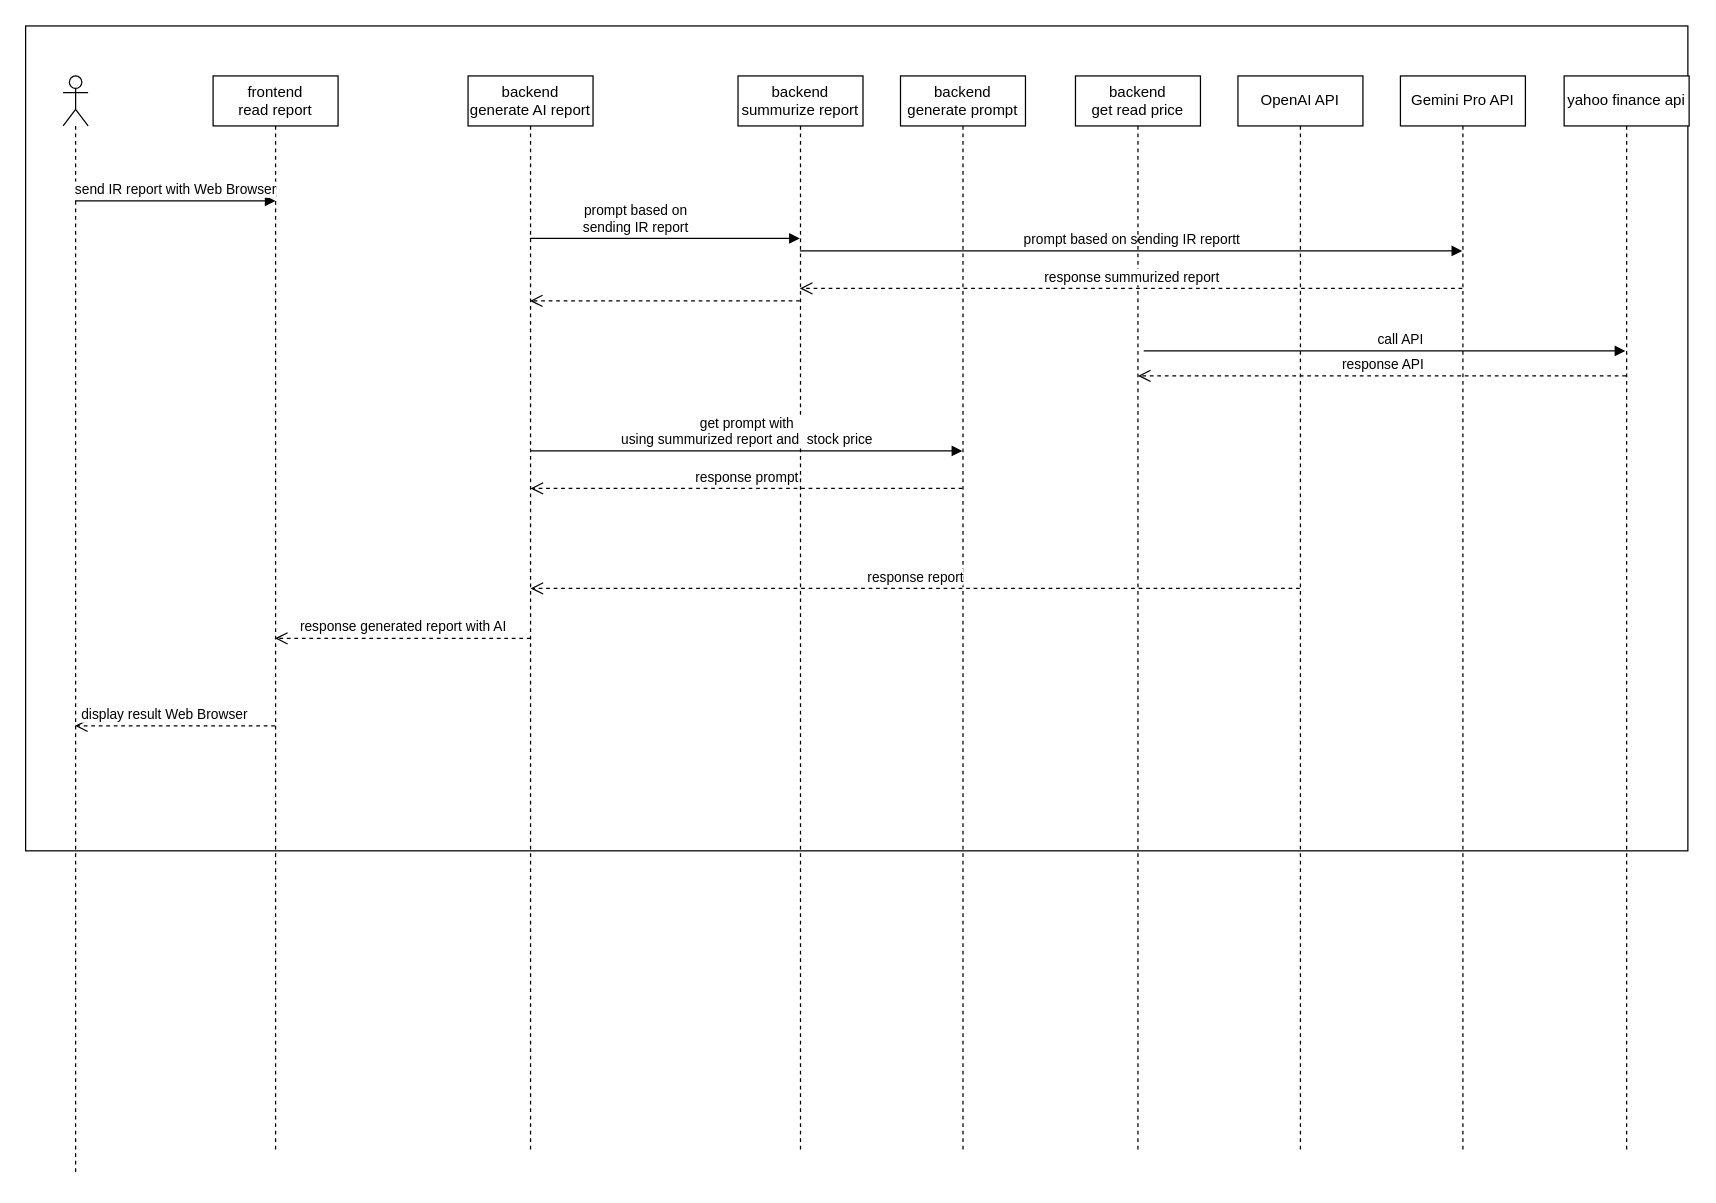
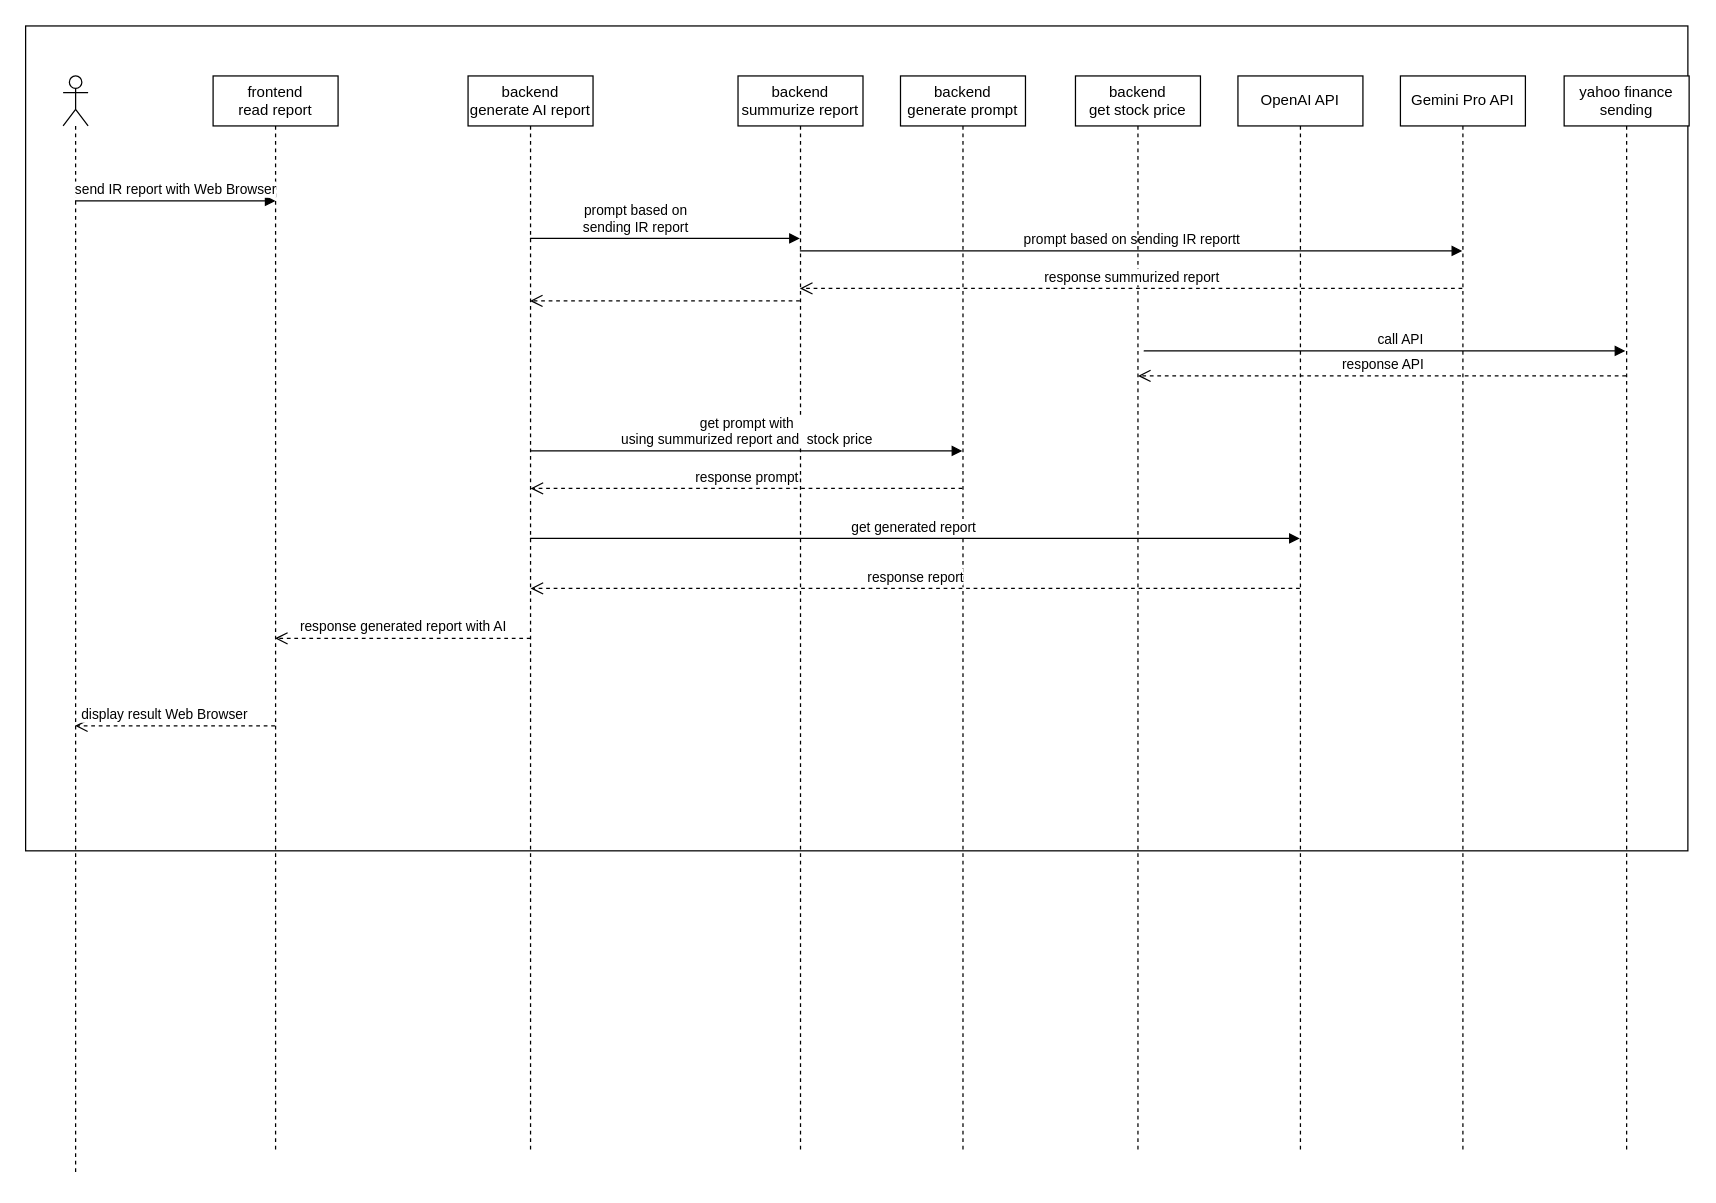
(1138, 101) -> (1138, 101)
(1627, 101) -> (1627, 101)
none -> (911, 538)
